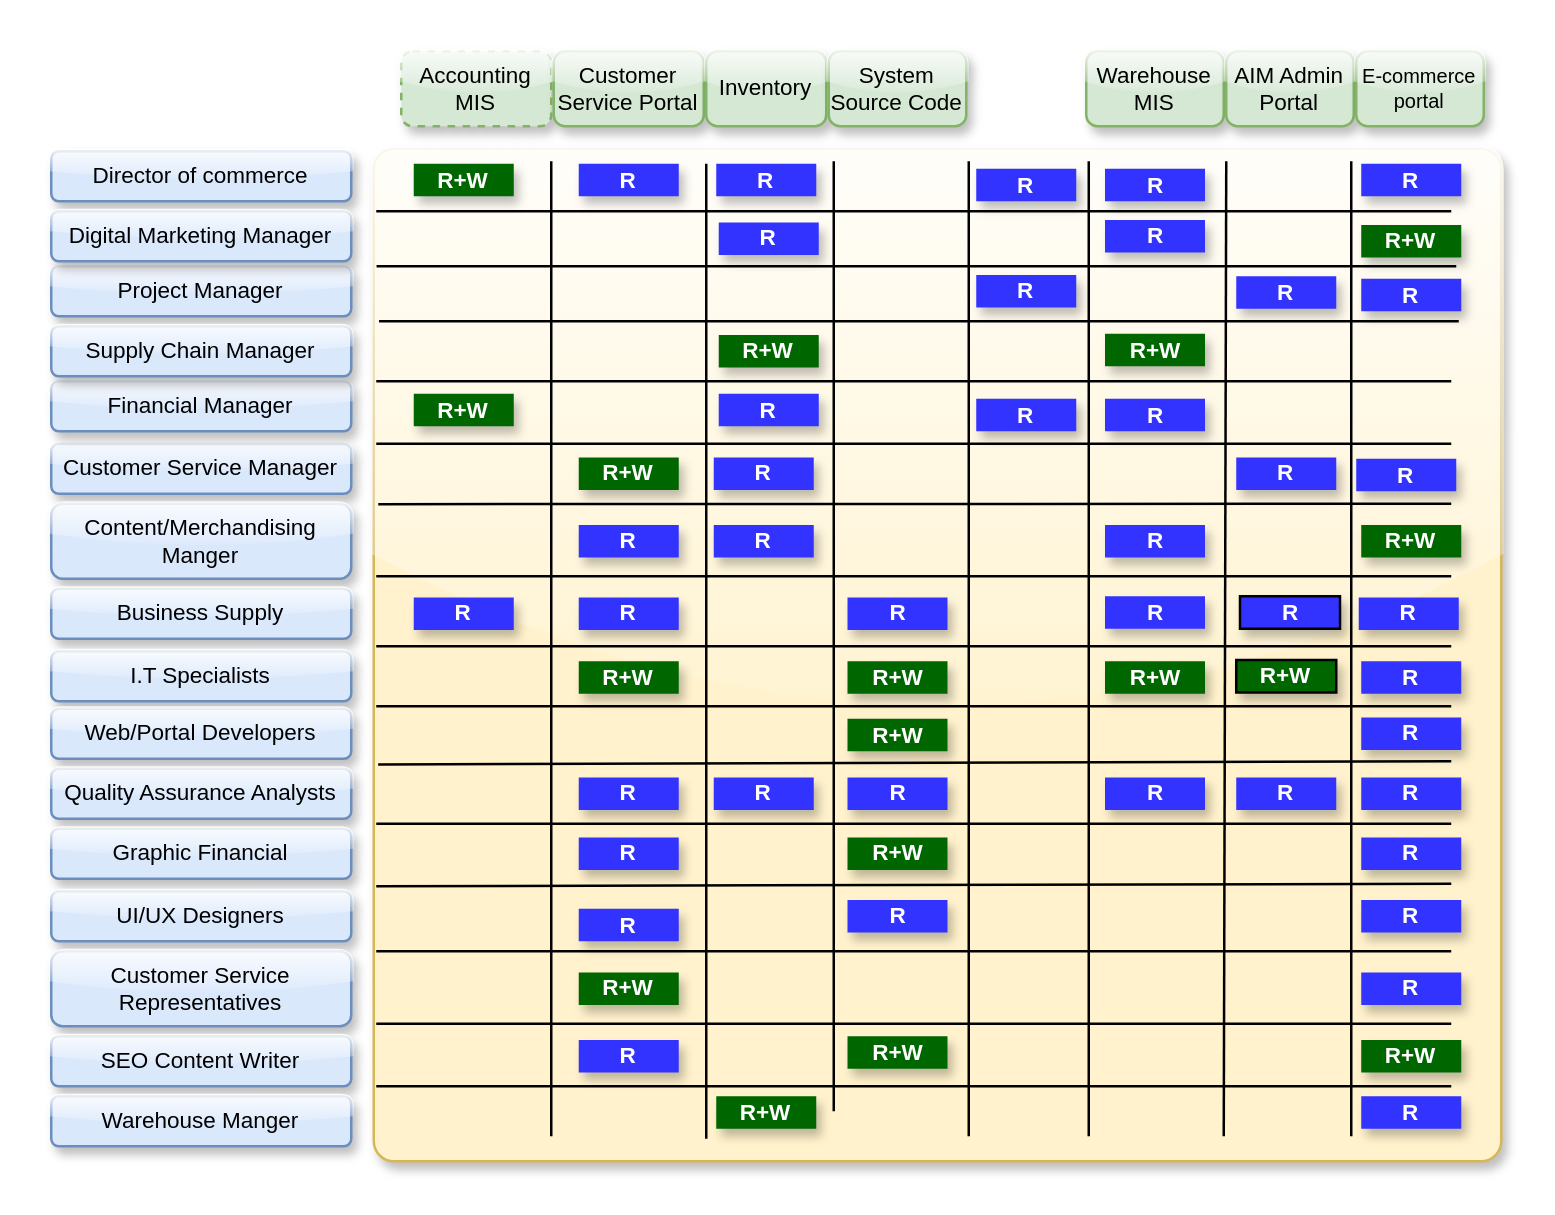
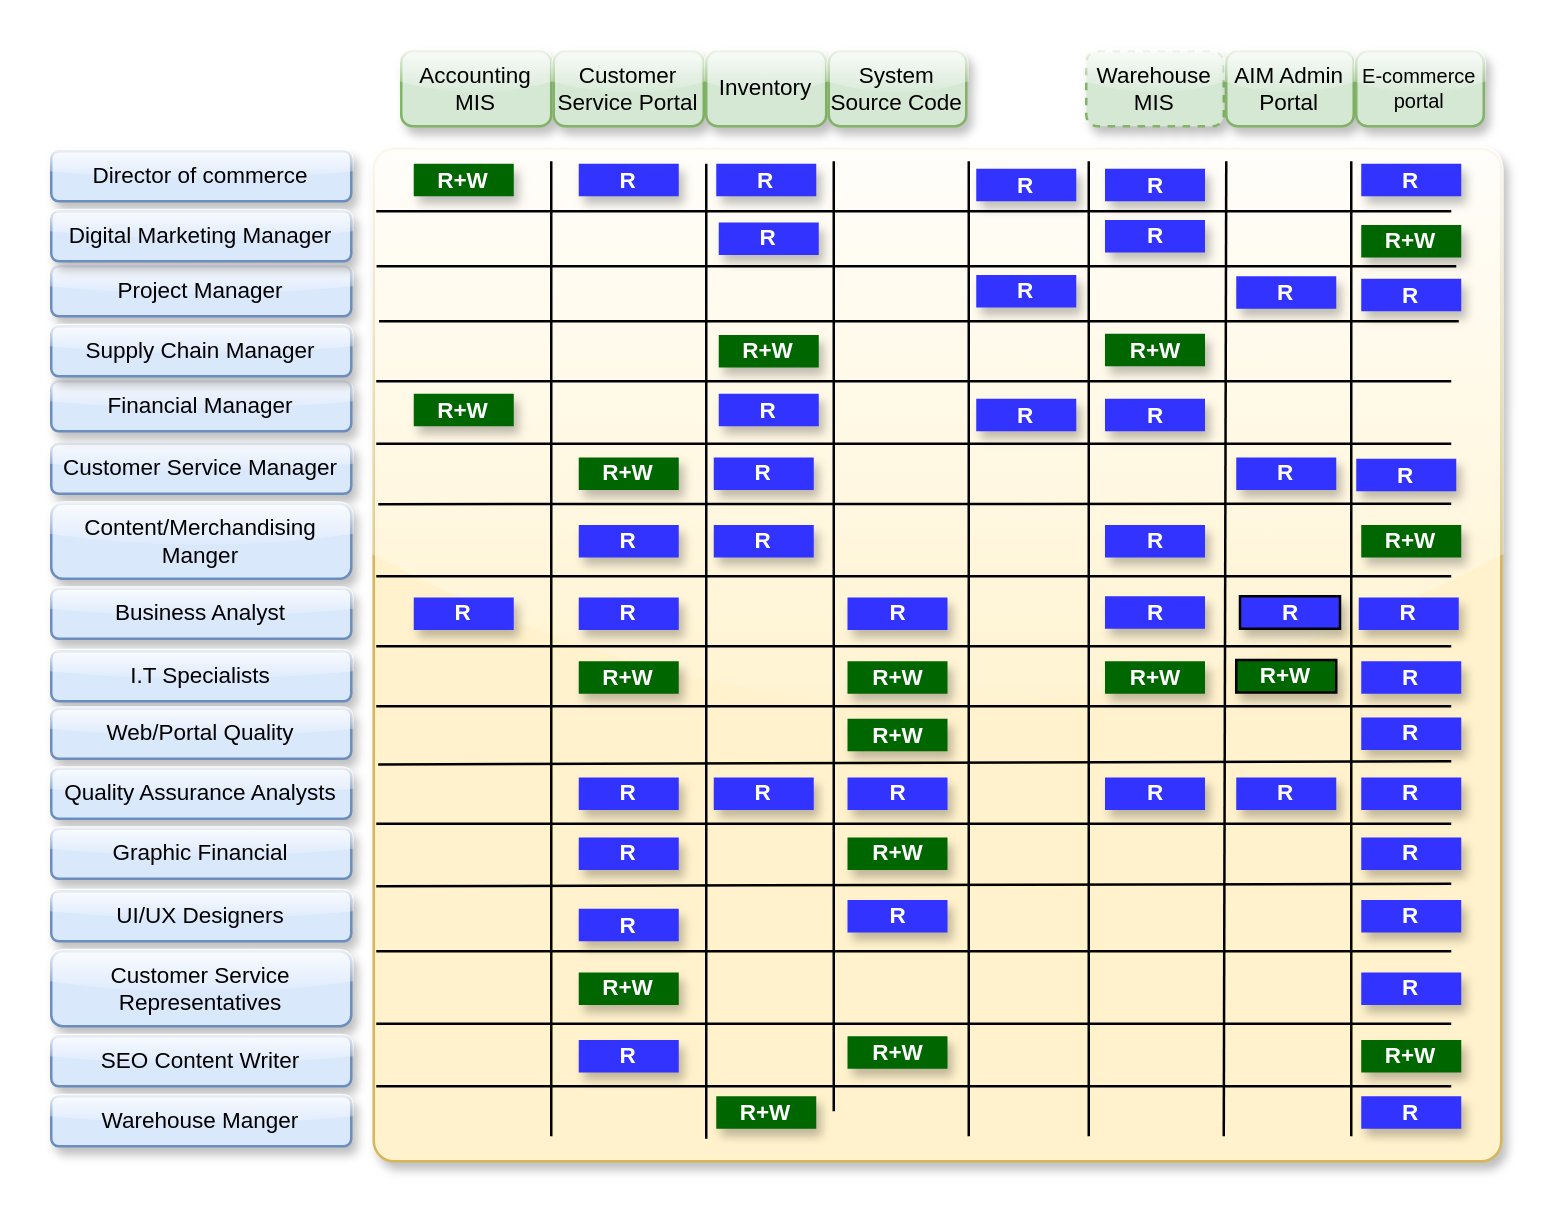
(476, 89) -> (476, 89)
(1155, 89) -> (1155, 89)
(201, 614) -> (201, 614)
(201, 734) -> (201, 734)
